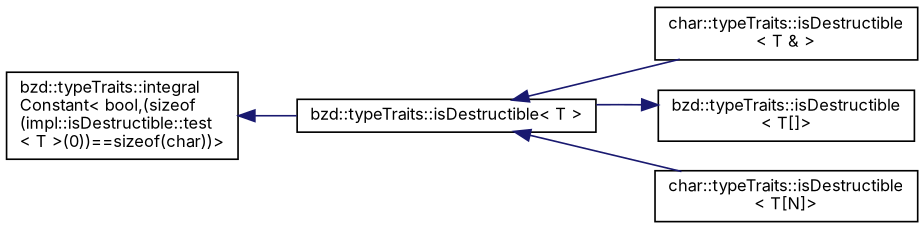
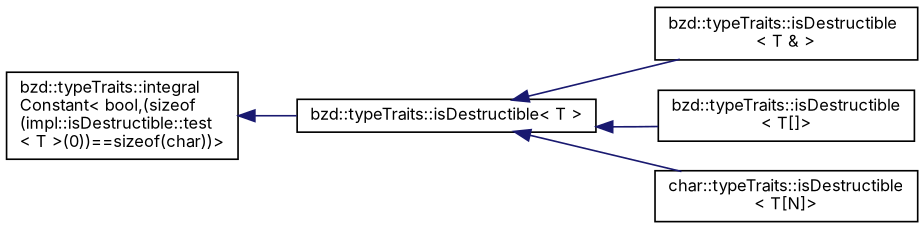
(786, 34) -> (786, 34)
(619, 105) -> (635, 127)
